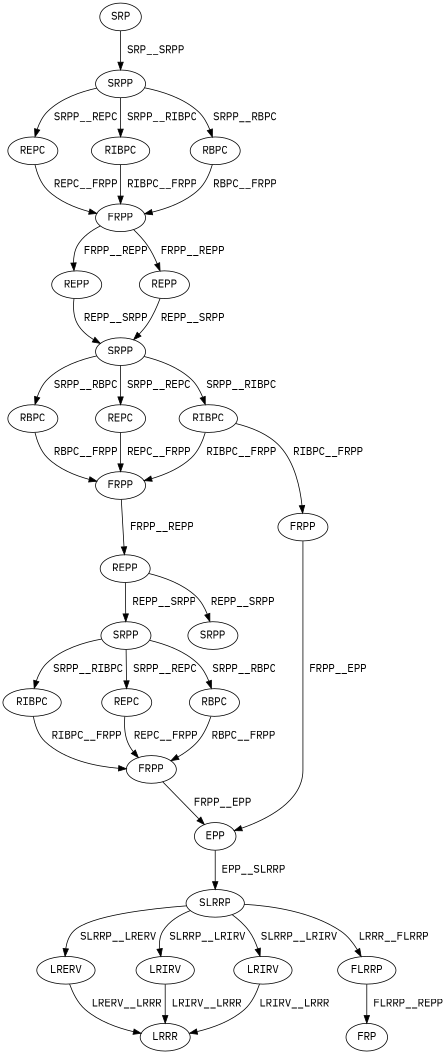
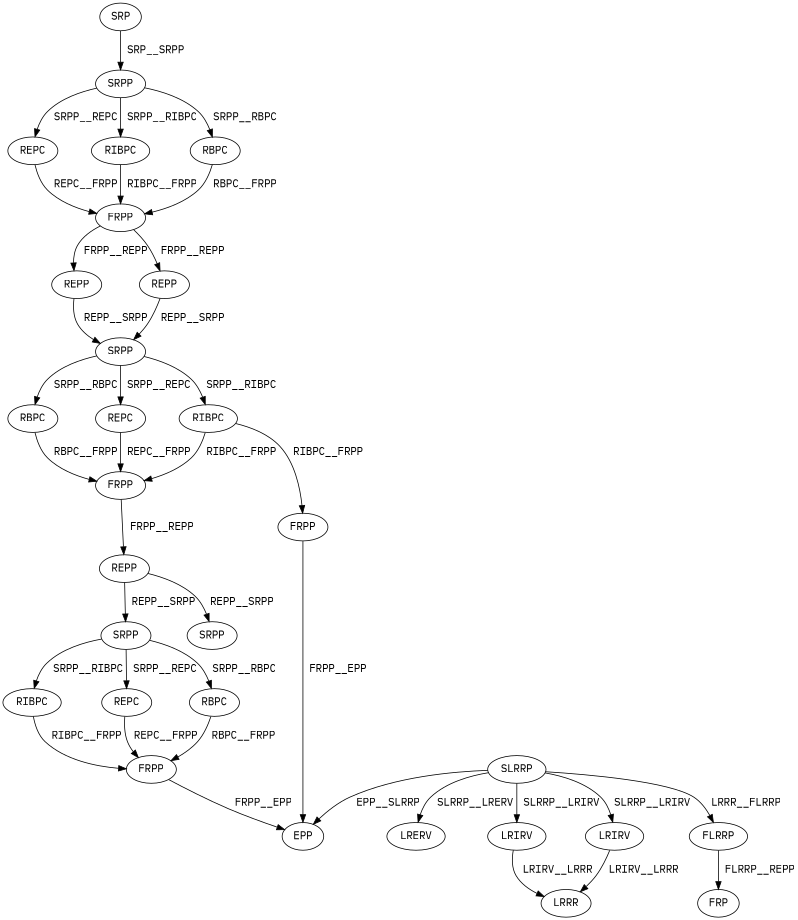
(215, 866) -> (399, 781)
(95, 1016) -> none
